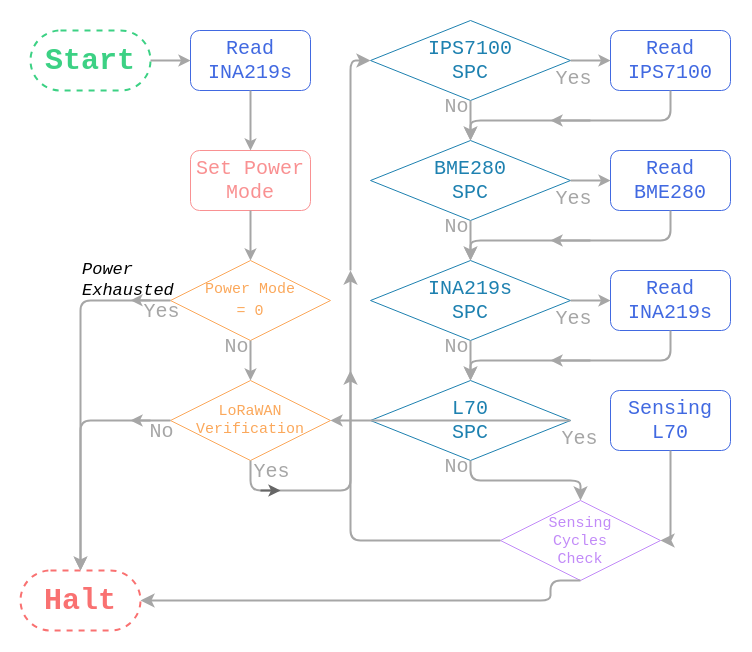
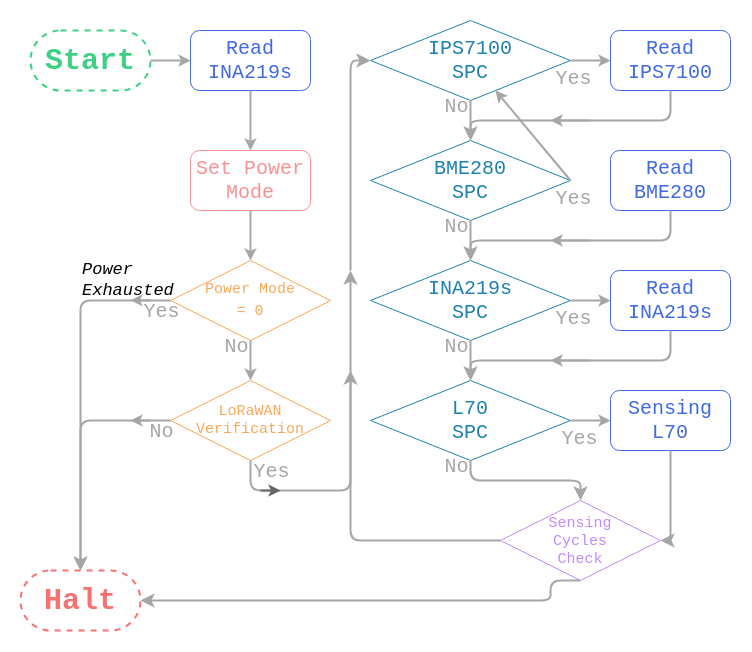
(586, 181) -> (536, 139)
(455, 421) -> (586, 421)
